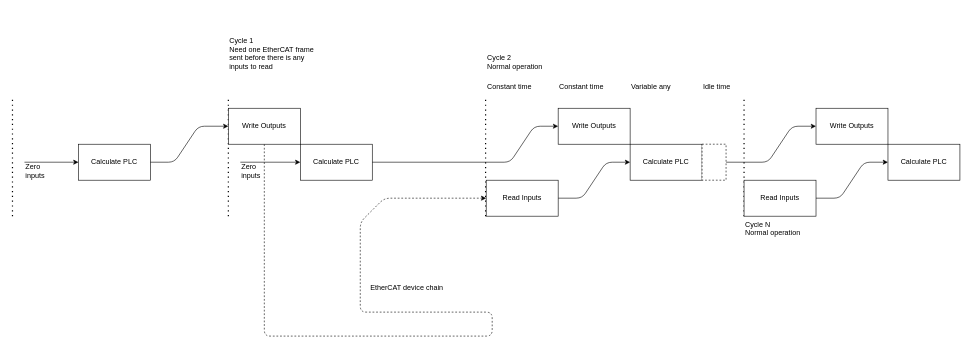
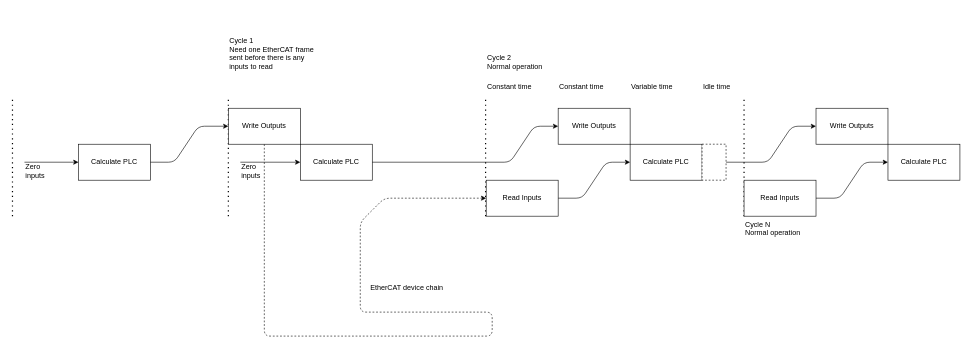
(653, 87) -> (654, 87)
